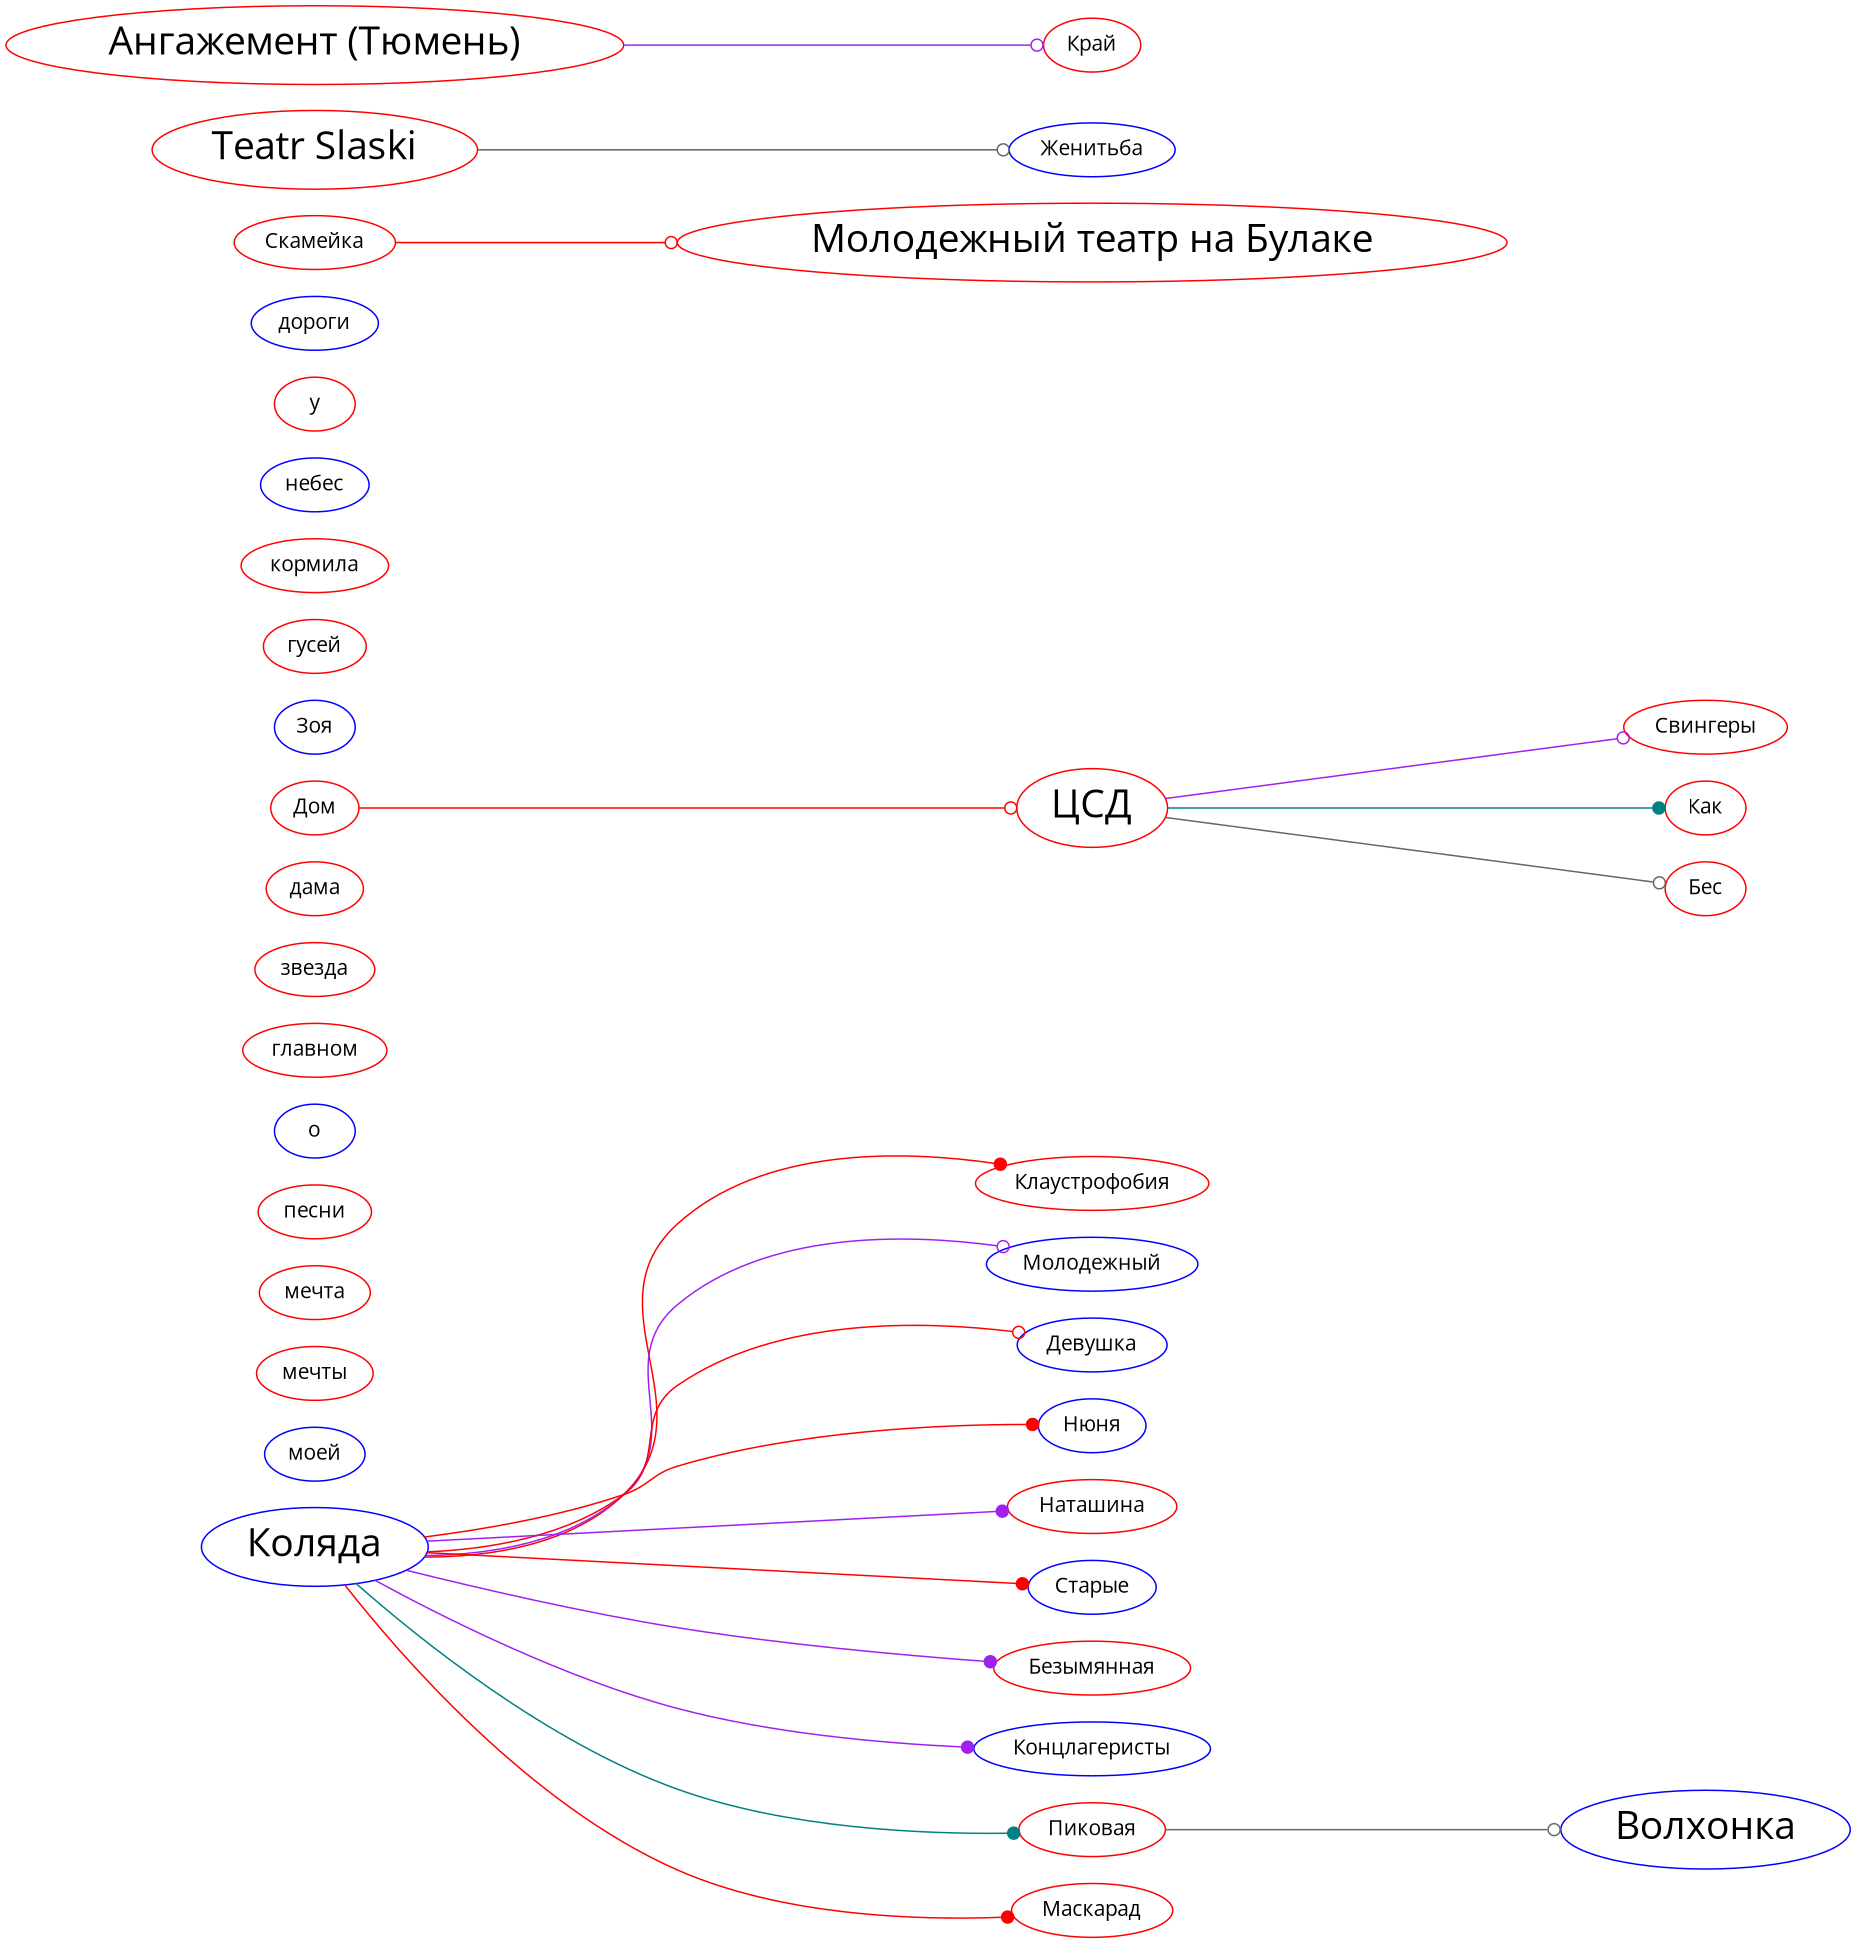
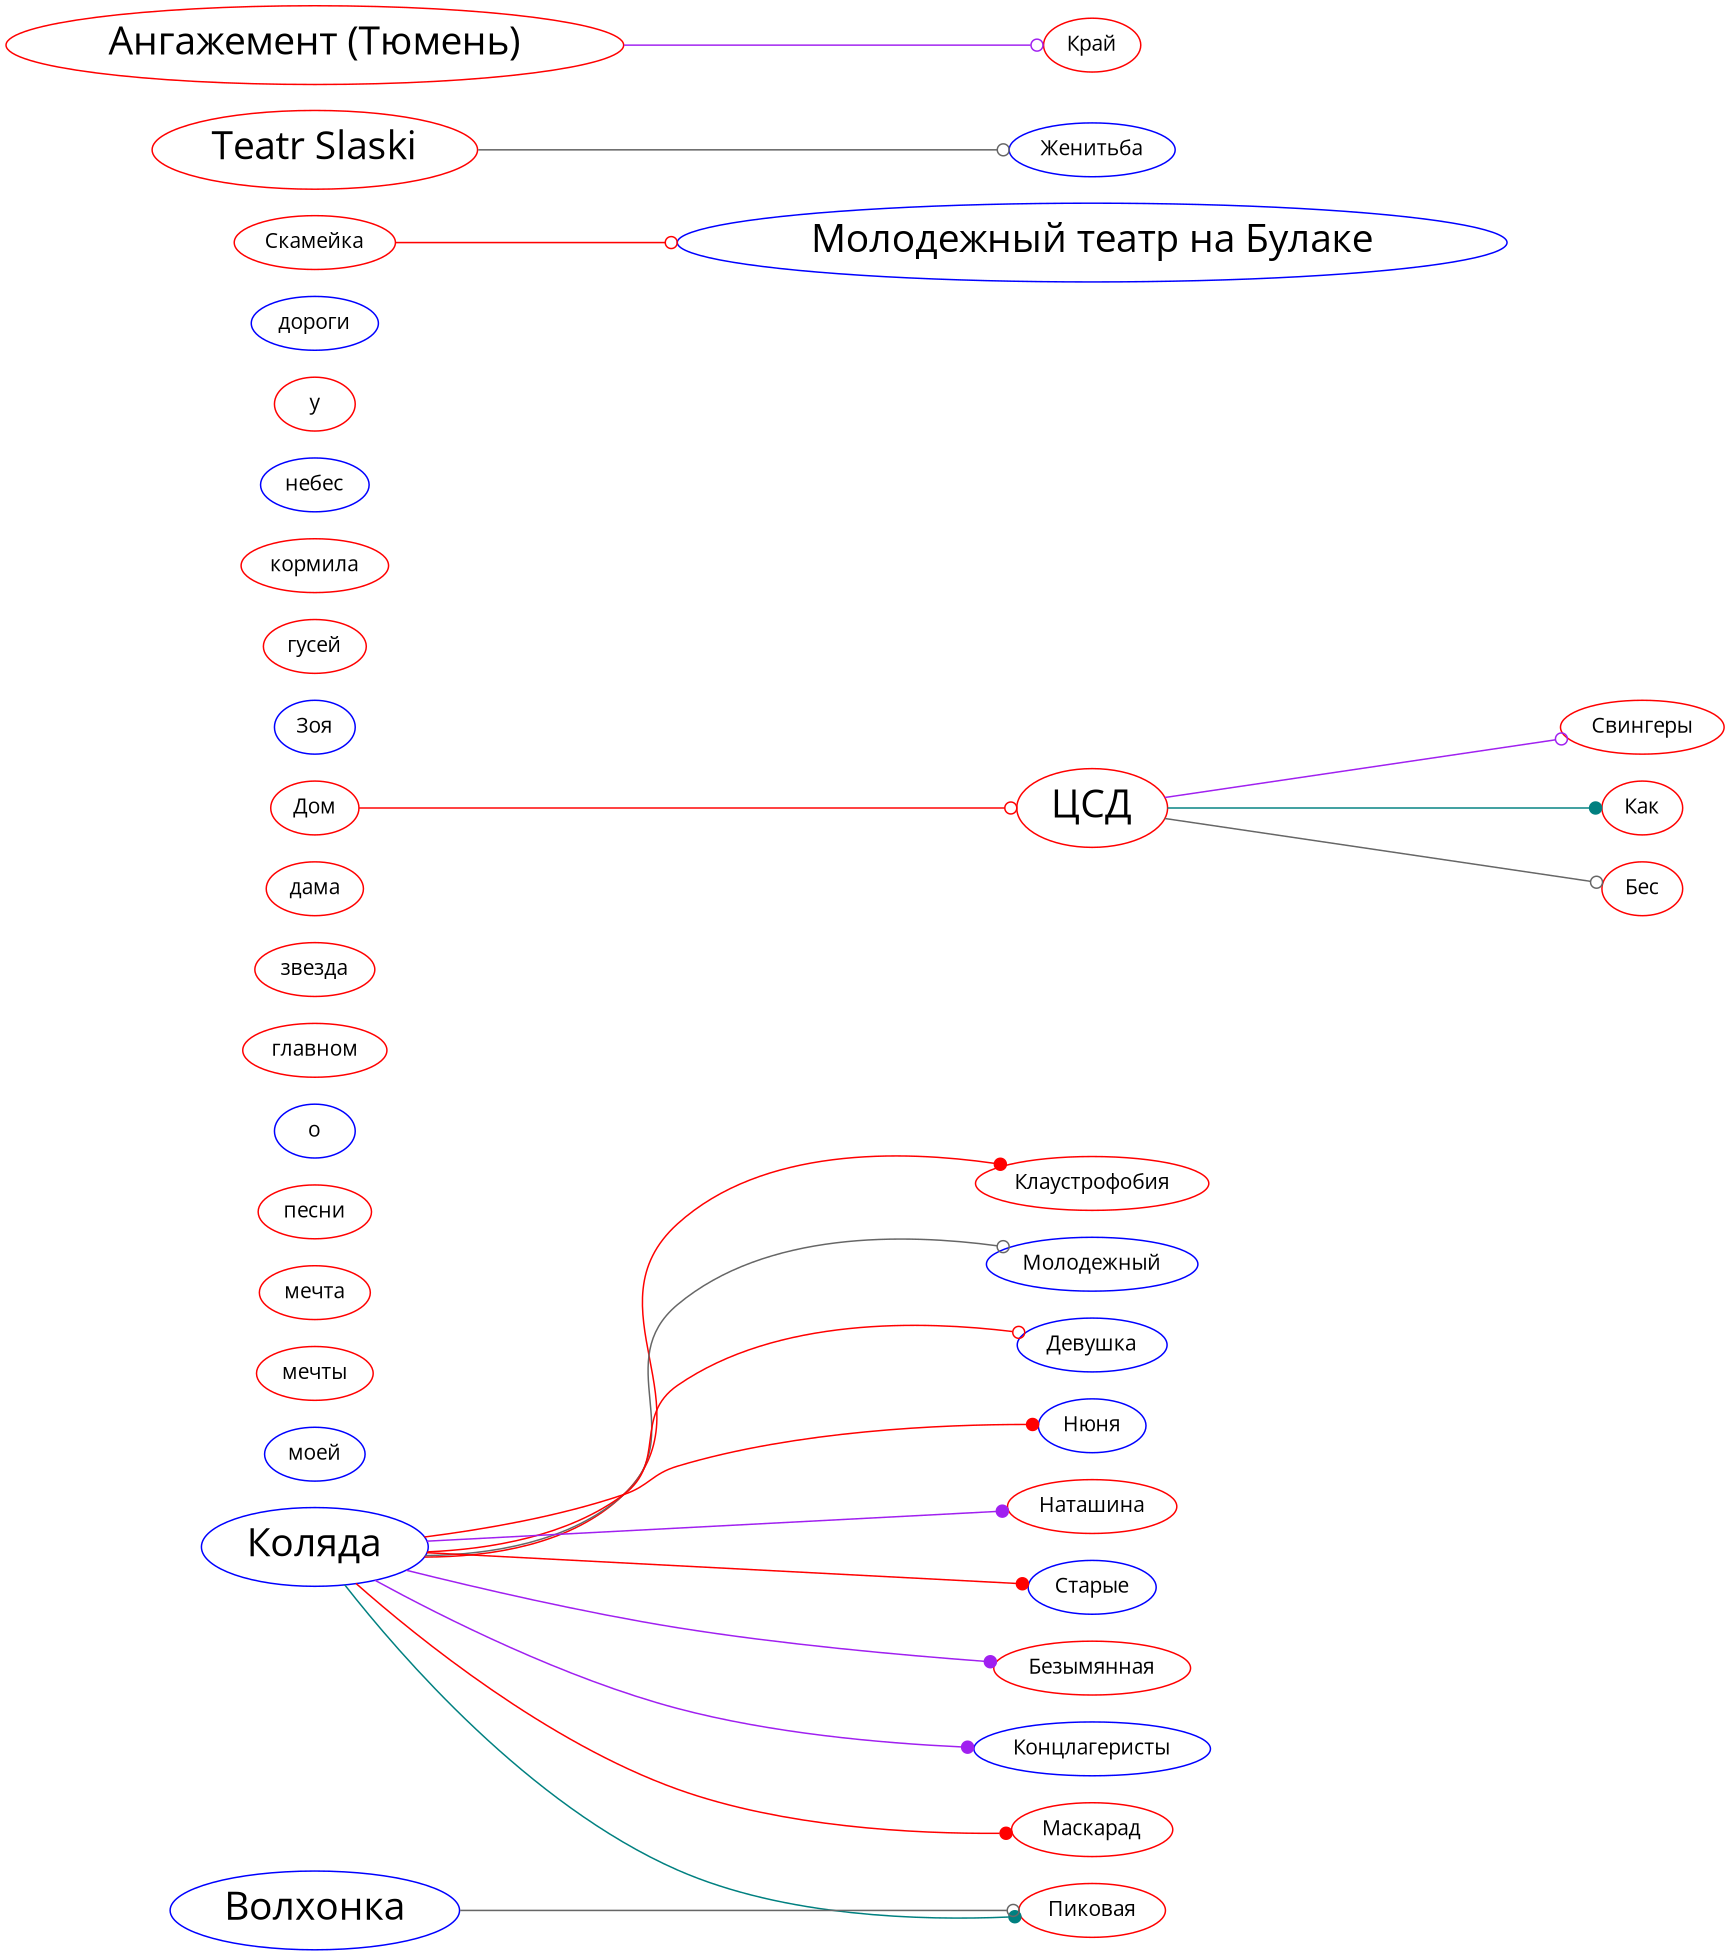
(1092, 243) -> (1092, 242)
(662, 1322) -> (662, 1322)
(1357, 1830) -> (734, 1910)
